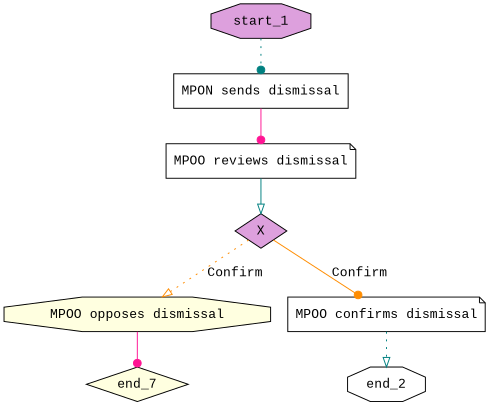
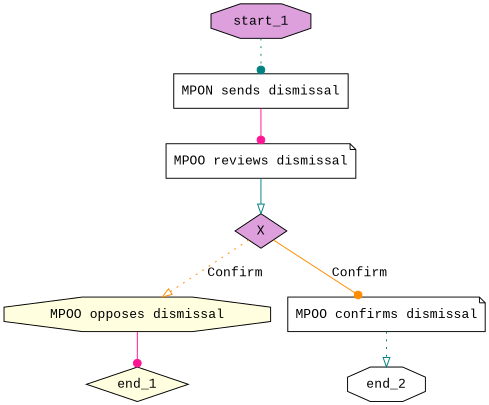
(137, 384) -> (137, 384)
